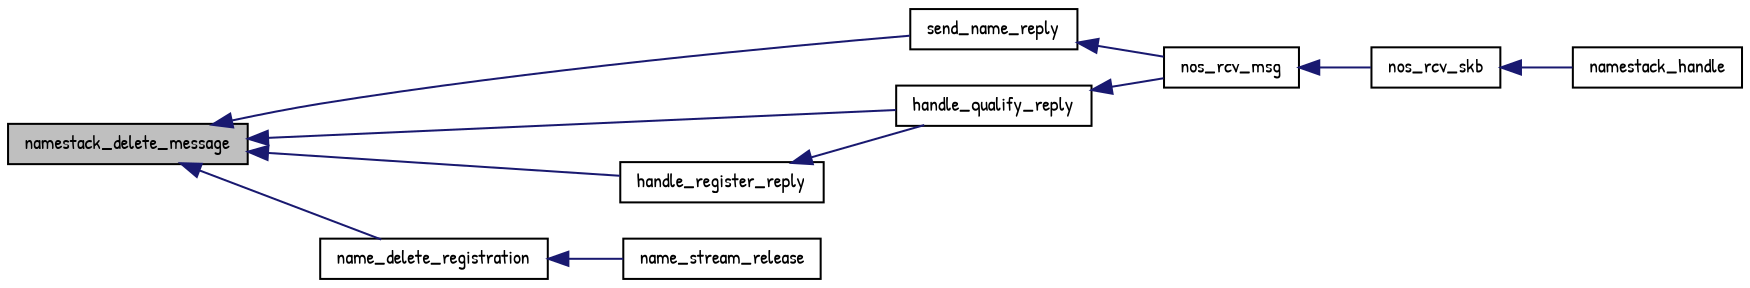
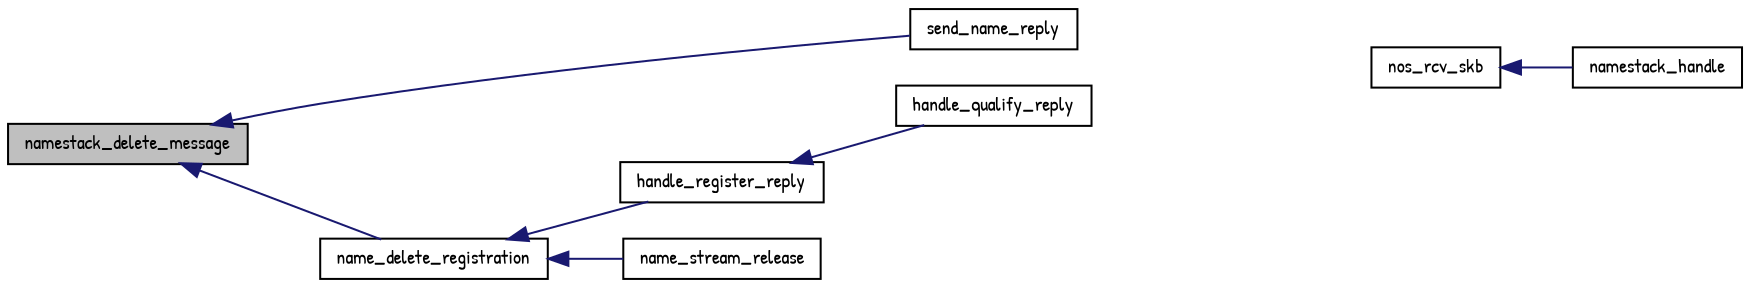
(1231, 67) -> none
(582, 124) -> none
(444, 164) -> (588, 218)
